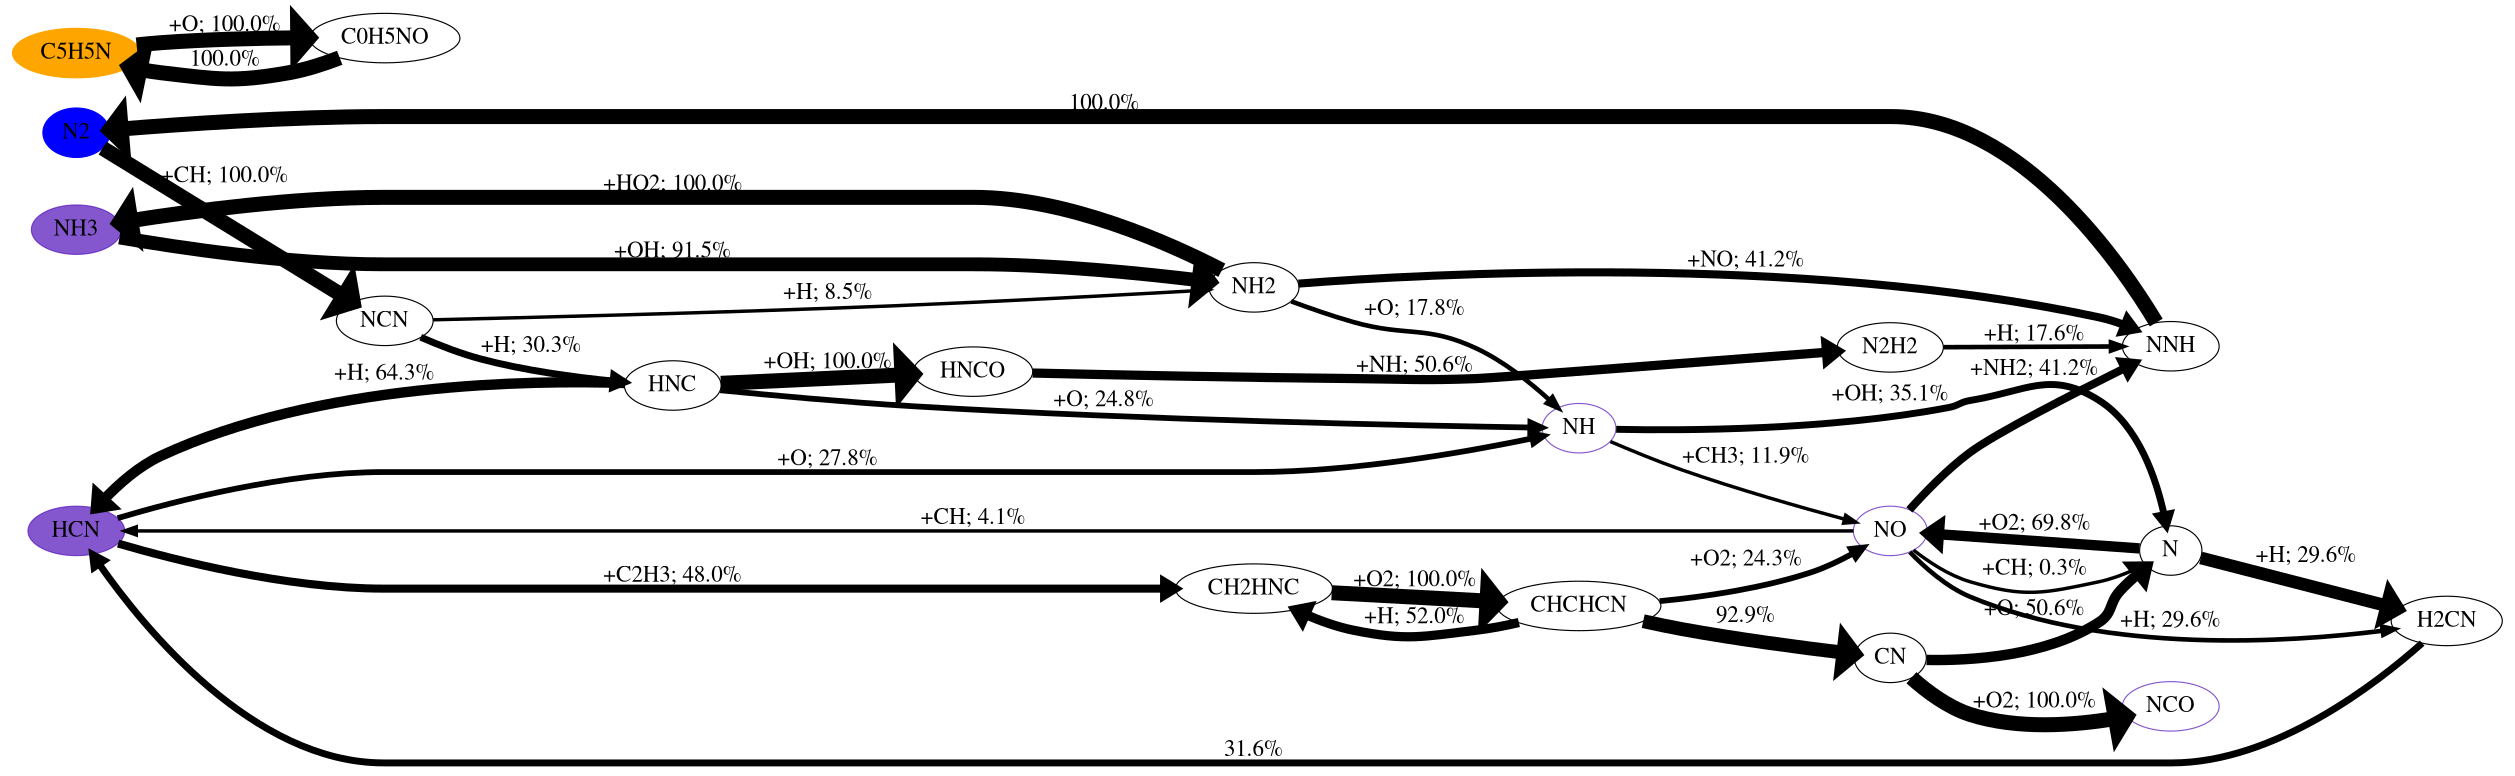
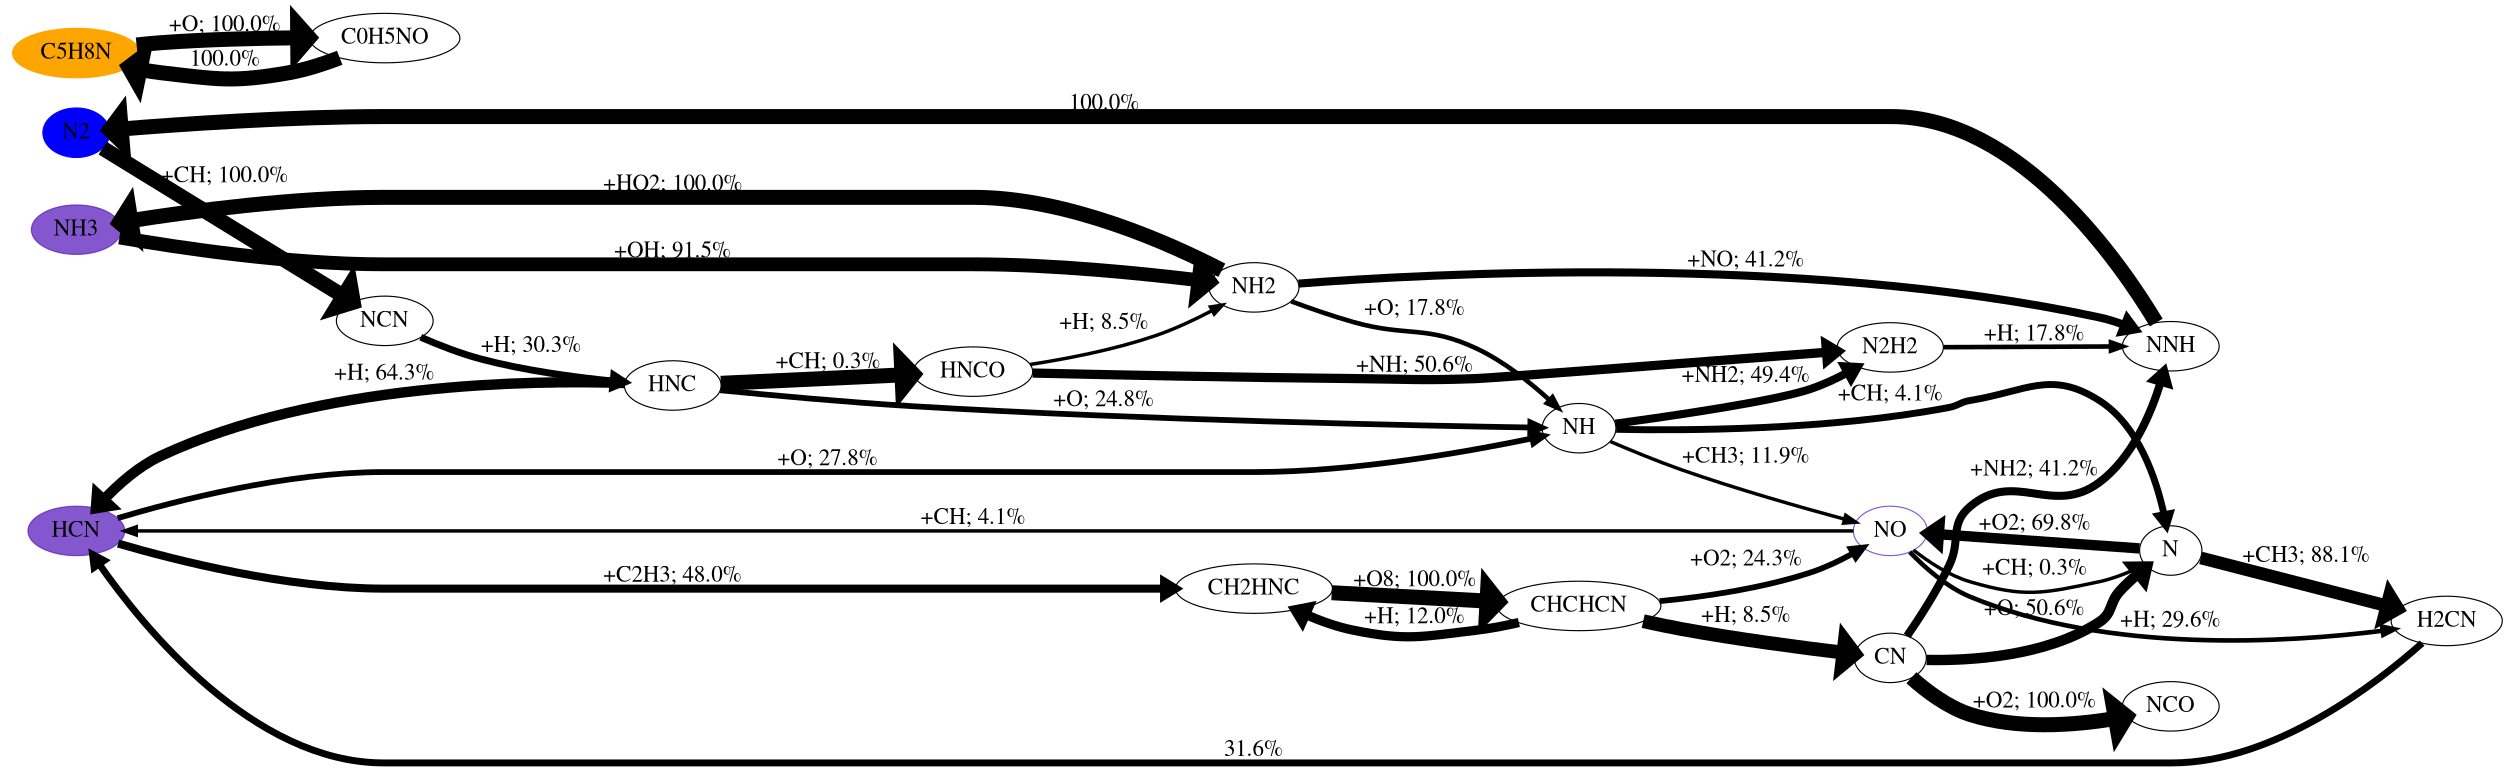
(76, 53) -> (76, 53)
(815, 309) -> (1124, 345)
(2035, 335) -> (2035, 335)
(828, 362) -> (828, 362)
(1890, 395) -> (1890, 395)
none -> (1733, 406)
(1579, 428) -> (1579, 428)
(2009, 428) -> (2021, 492)
(2306, 556) -> (2306, 556)
(1415, 581) -> (1415, 581)
(1746, 616) -> (1746, 616)
(1415, 617) -> (1415, 617)
(2171, 706) -> (2171, 706)
